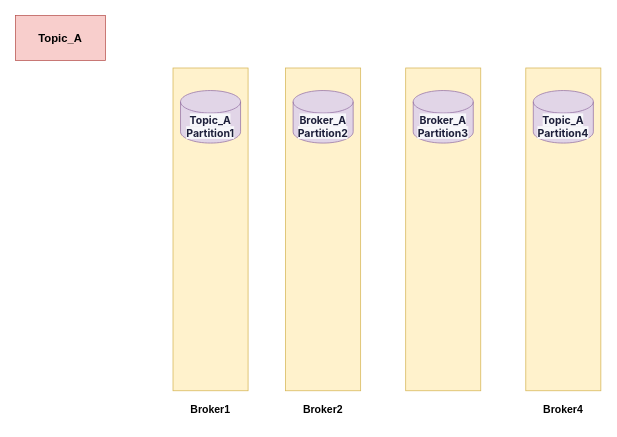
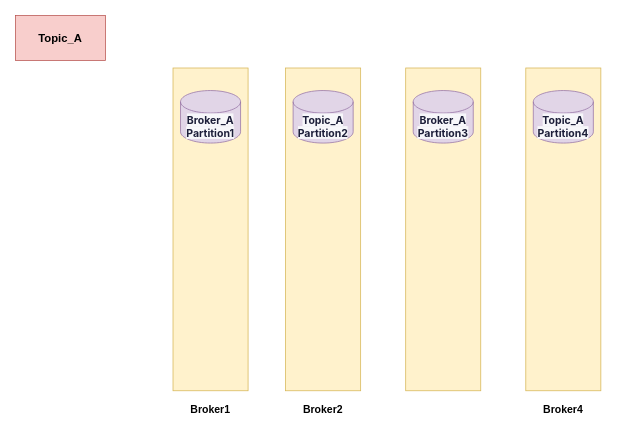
(210, 126) -> (210, 126)
(323, 126) -> (323, 126)
